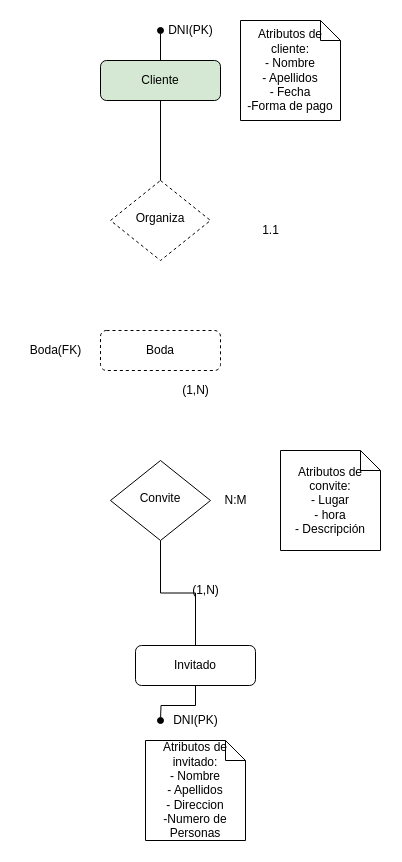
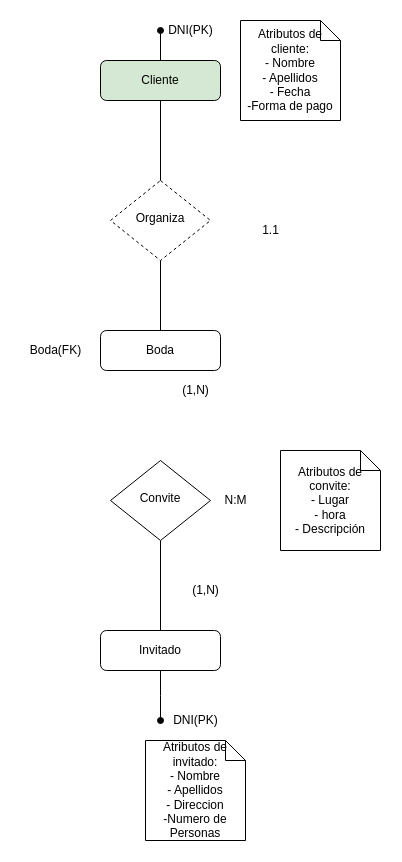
none -> (161, 296)
(161, 351) -> (161, 351)
(196, 666) -> (161, 651)
